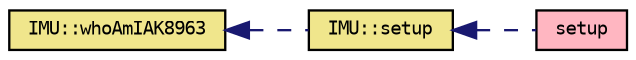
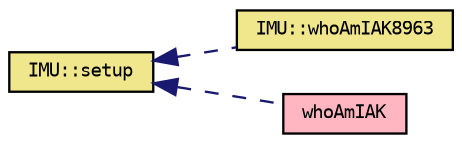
(279, 30) -> (206, 52)
(582, 30) -> (345, 114)
